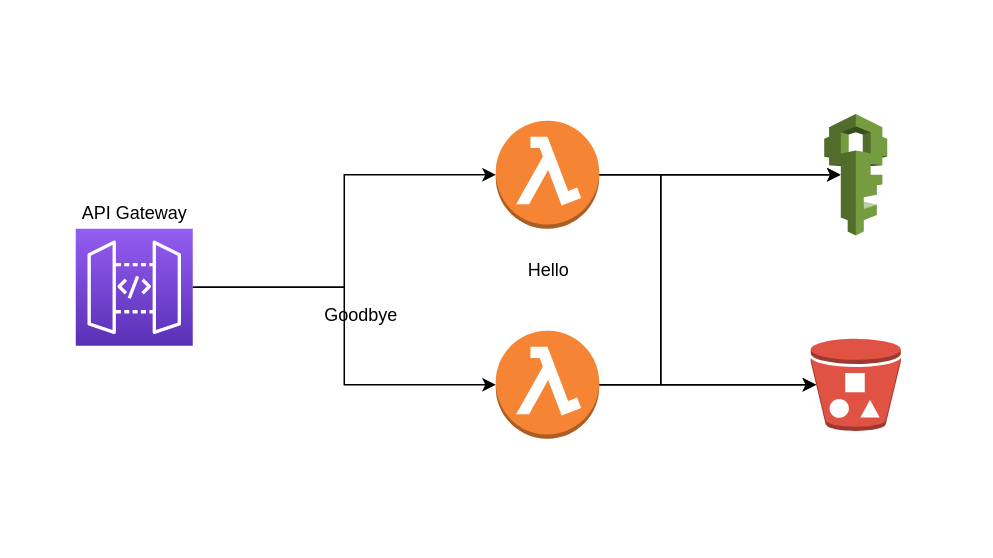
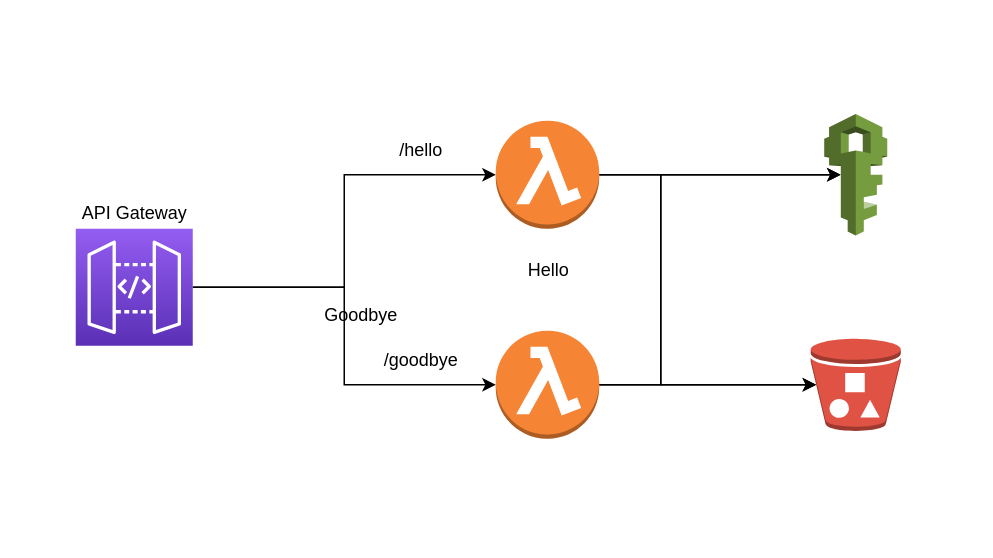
none -> (421, 151)
none -> (421, 361)
